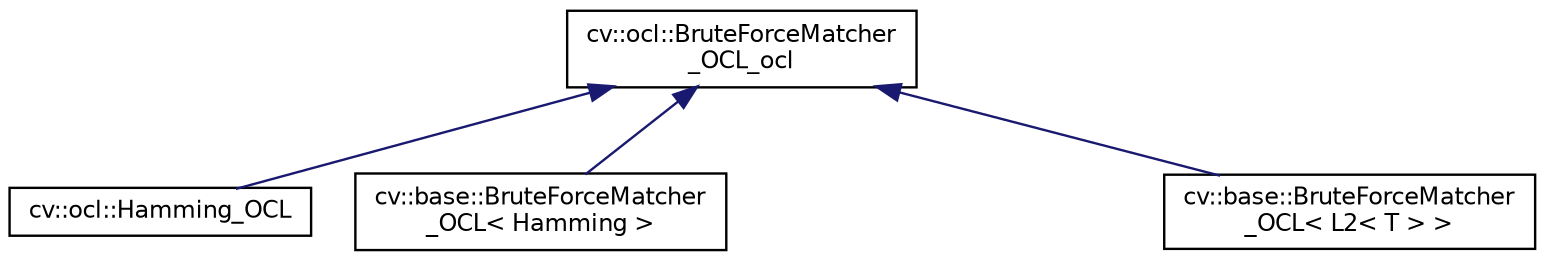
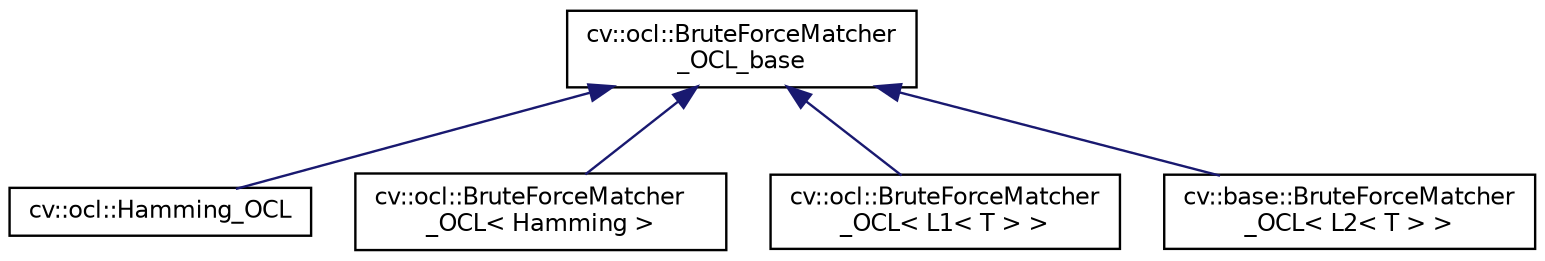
(742, 49) -> (742, 49)
(541, 212) -> (541, 212)
none -> (945, 212)
